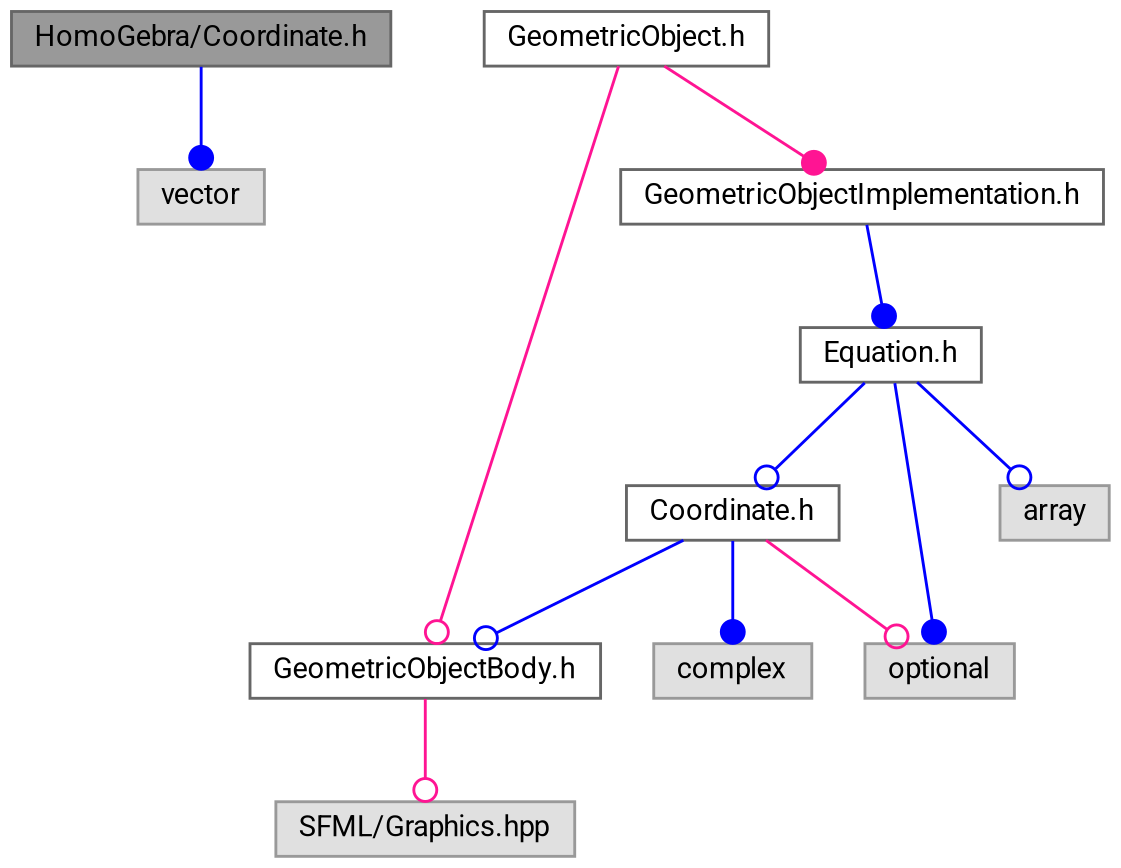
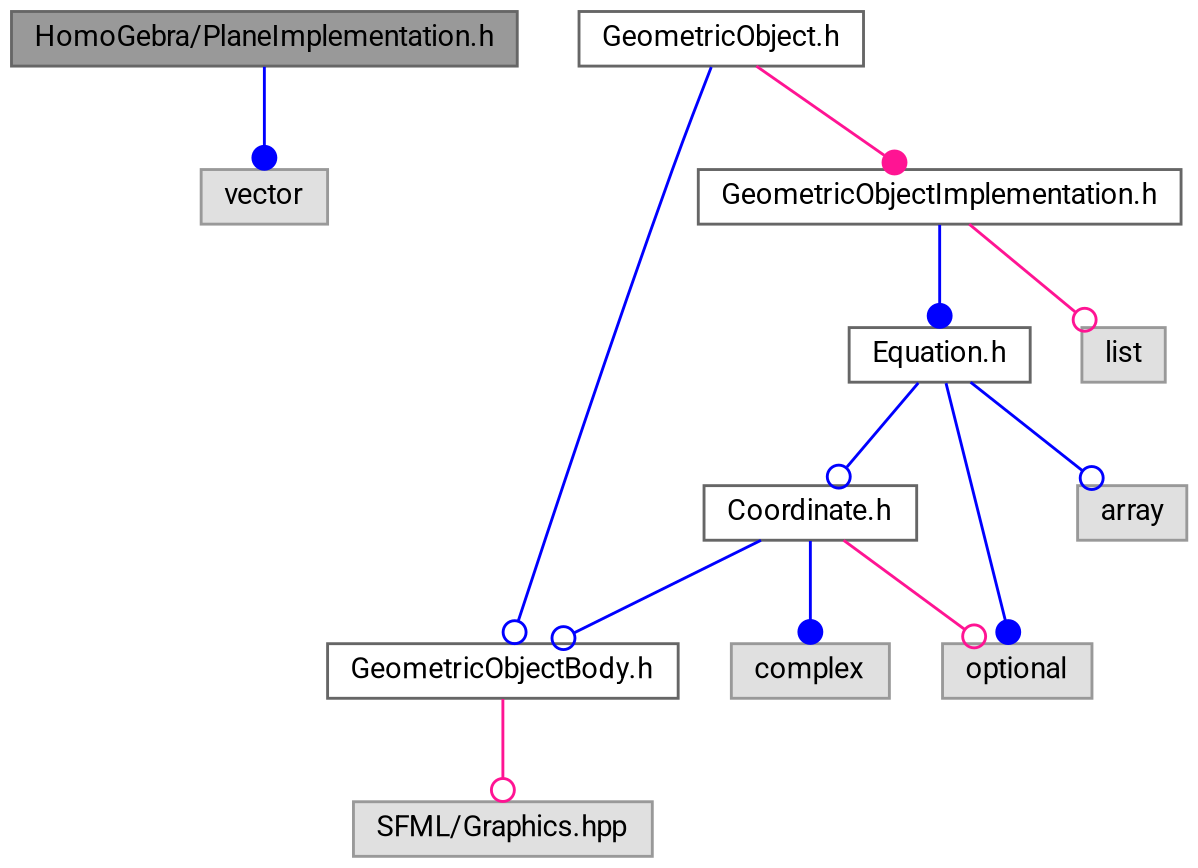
(201, 39) -> (264, 39)
(529, 344) -> (612, 343)
none -> (1124, 355)
